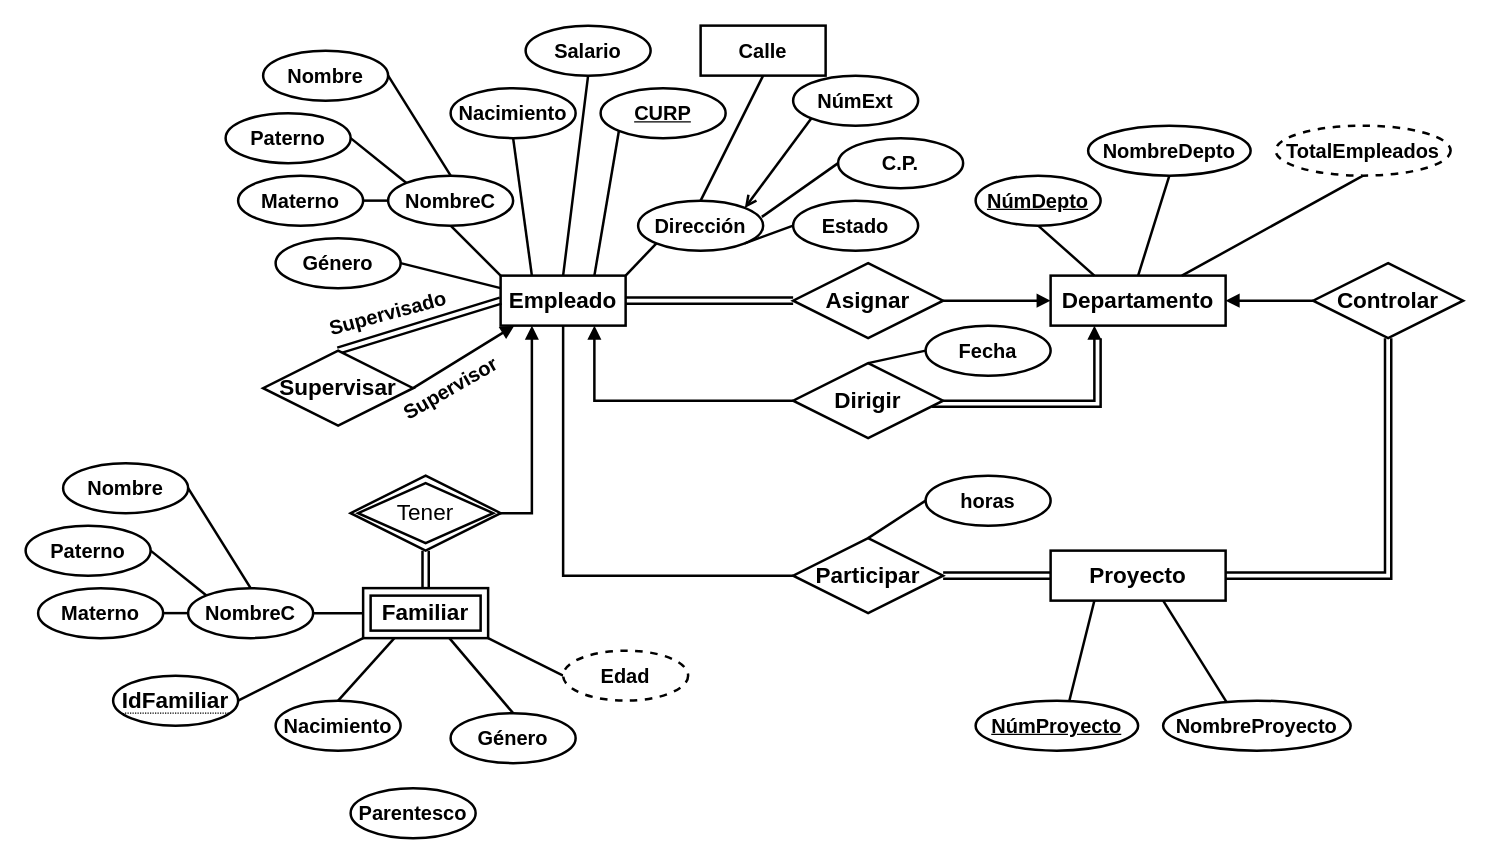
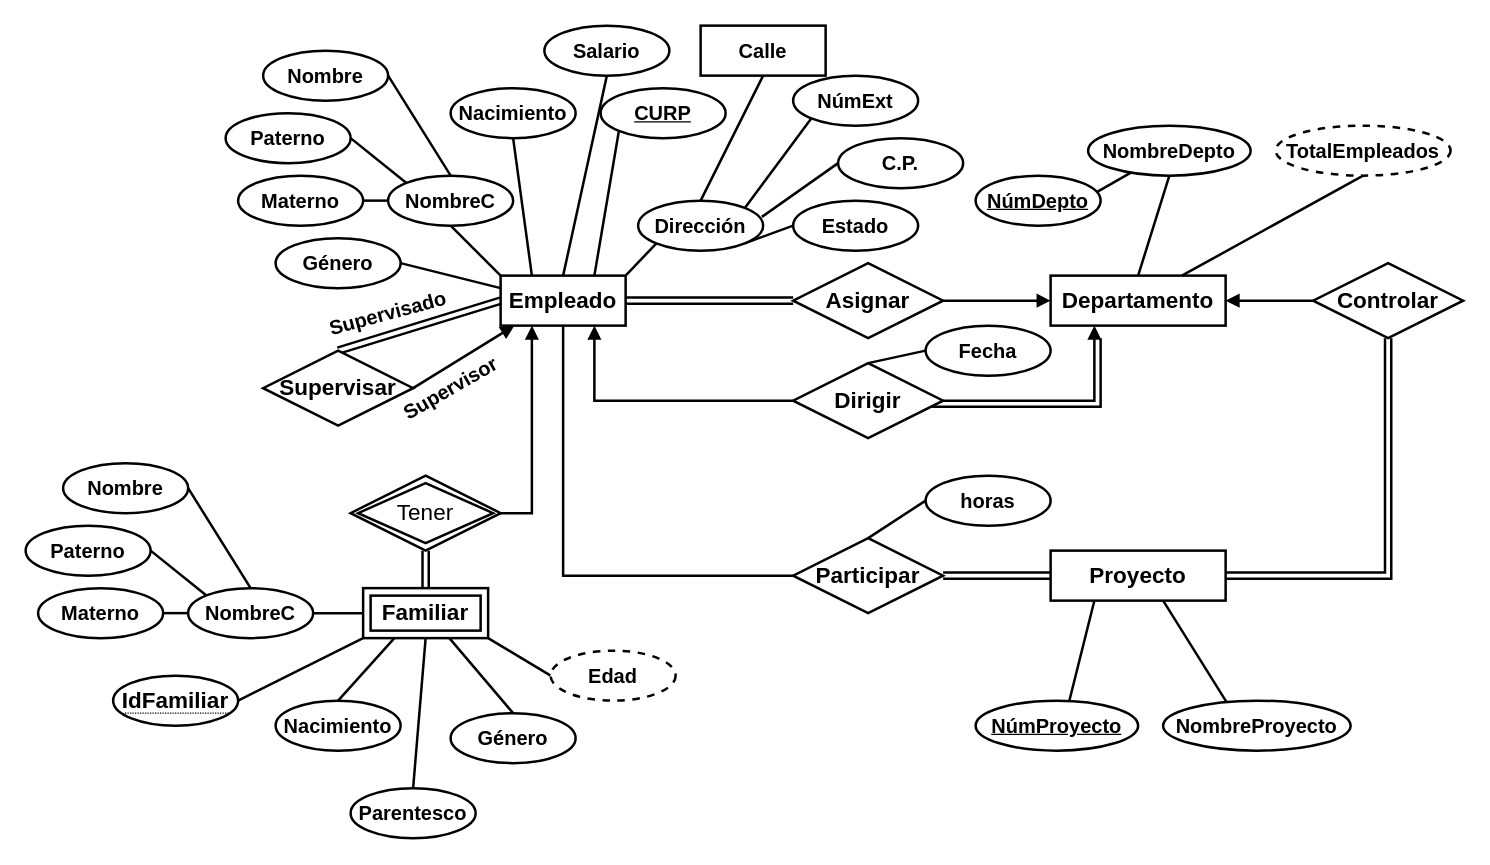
(588, 51) -> (607, 51)
(751, 200) -> (749, 202)
(1066, 250) -> (1113, 183)
(626, 676) -> (613, 676)
none -> (419, 713)
